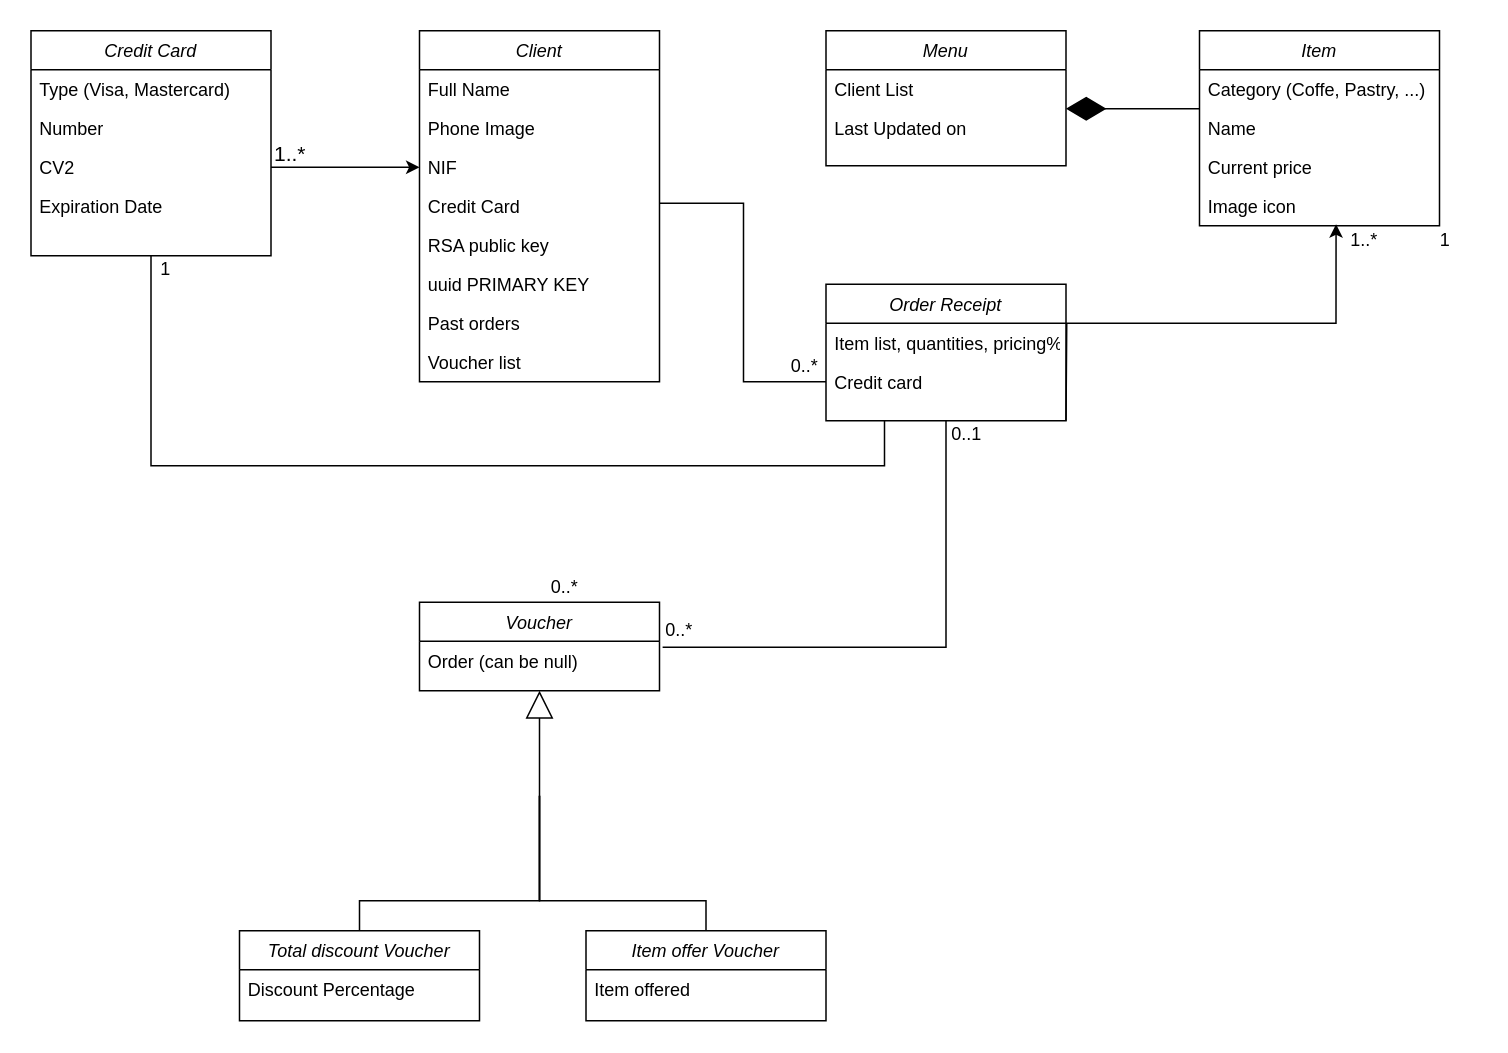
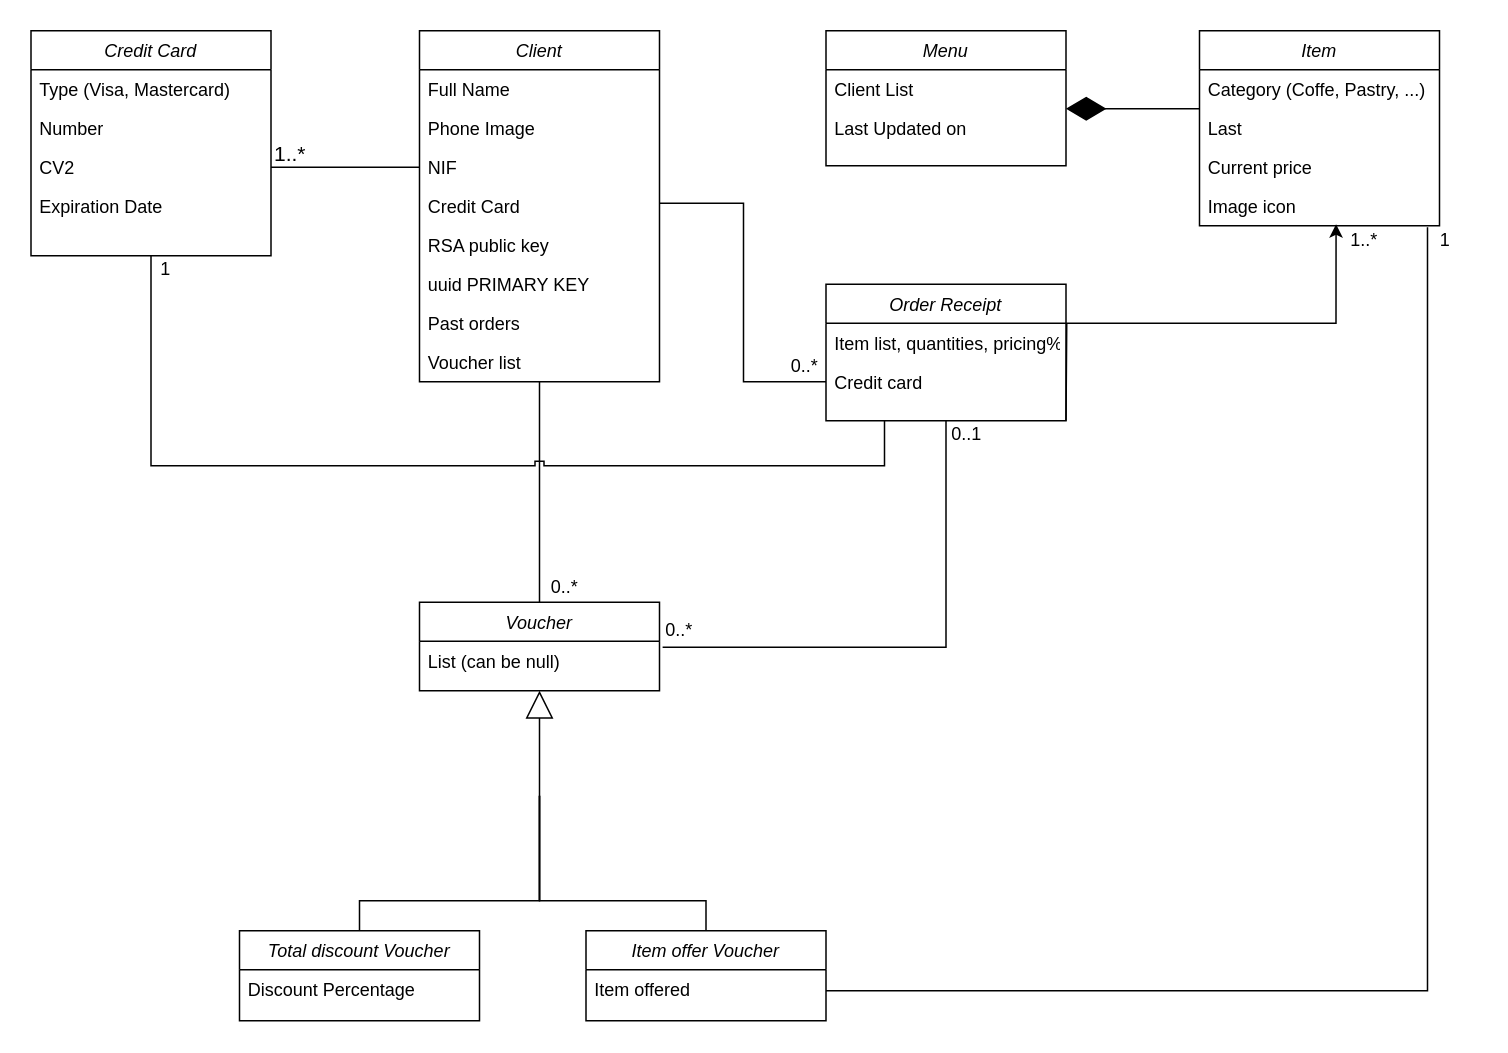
(1228, 129) -> (1228, 129)
(408, 167) -> (411, 167)
none -> (539, 534)
(512, 662) -> (504, 662)
none -> (1427, 910)
